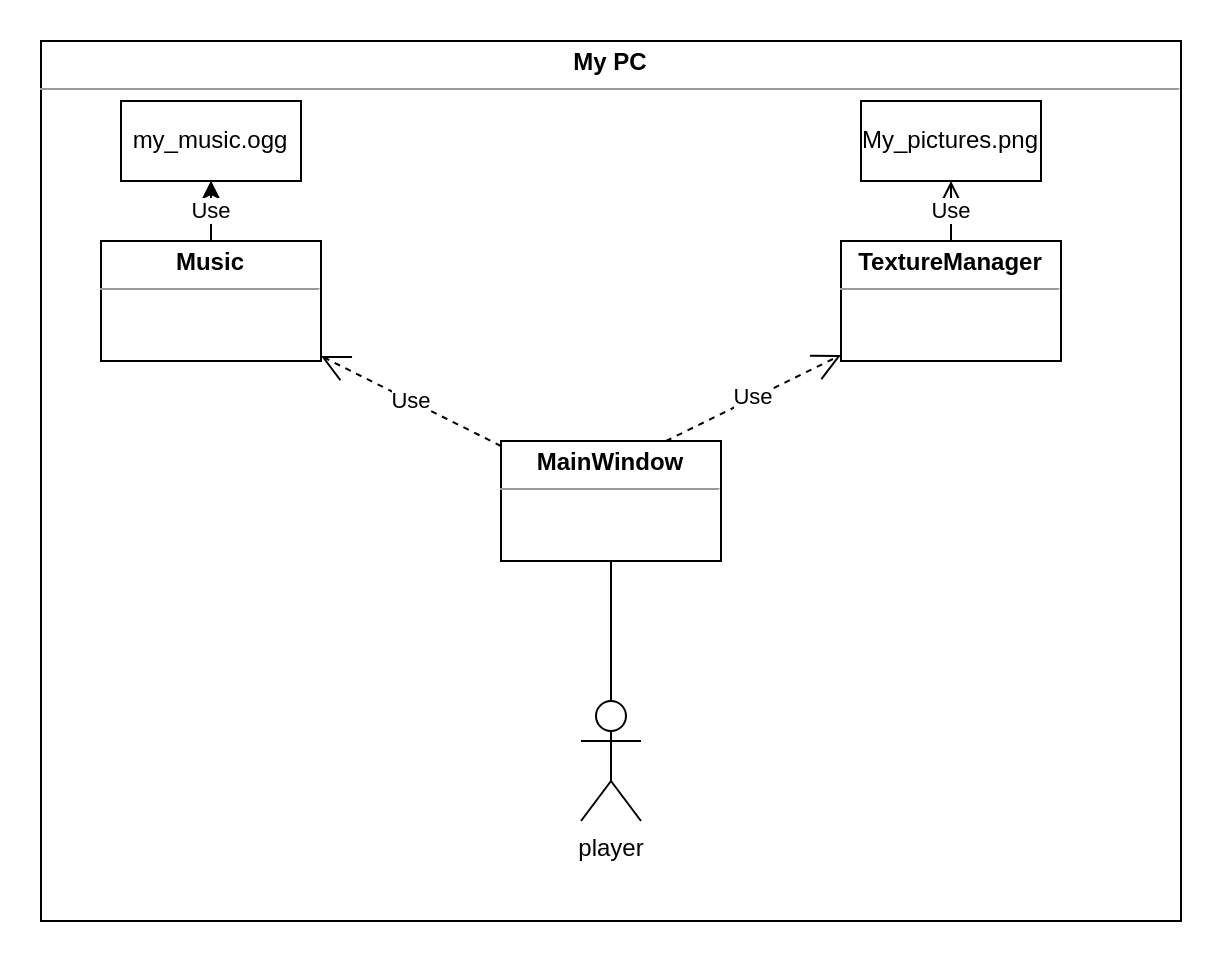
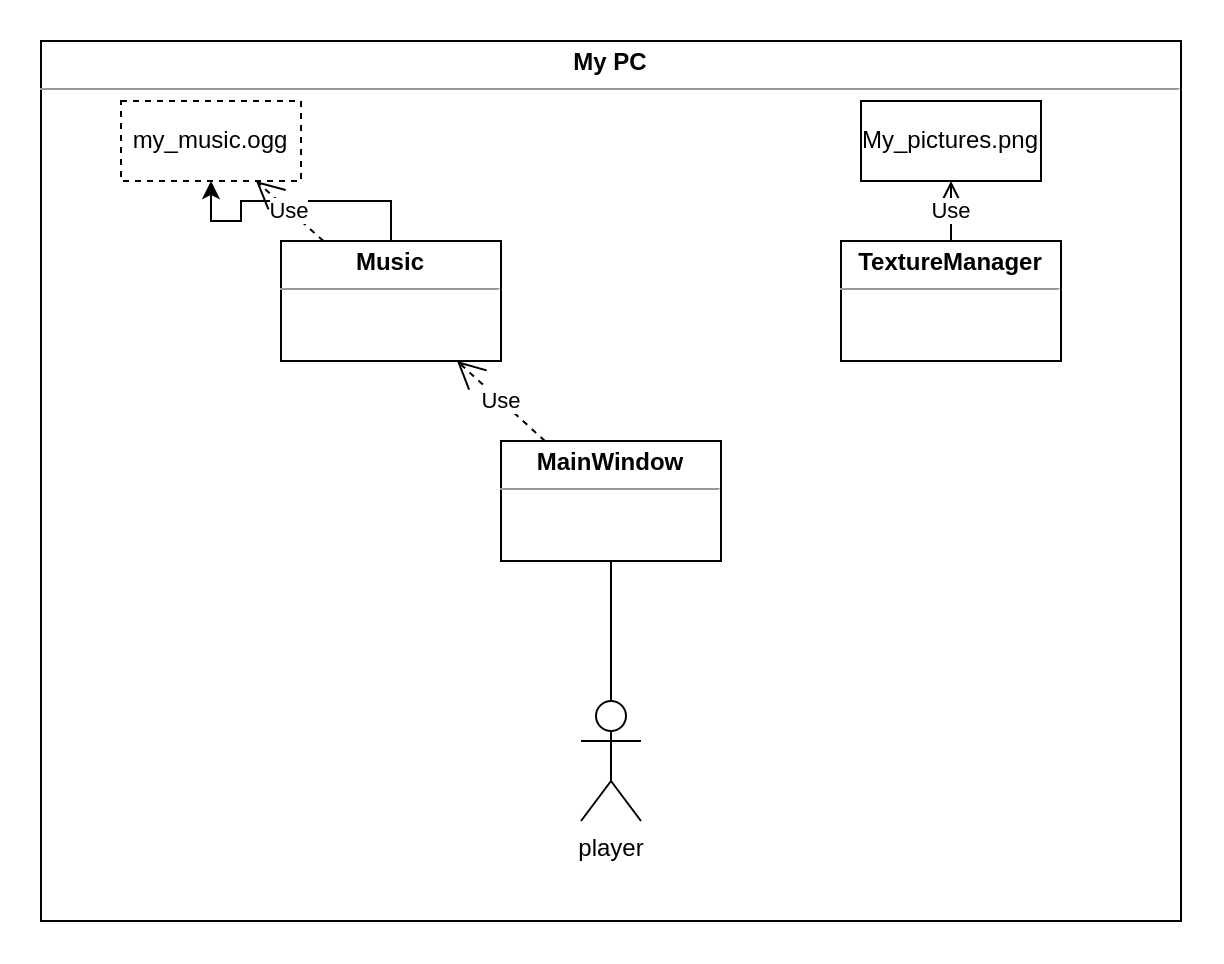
(211, 141) -> (211, 141)
(211, 301) -> (391, 301)
(751, 399) -> none
